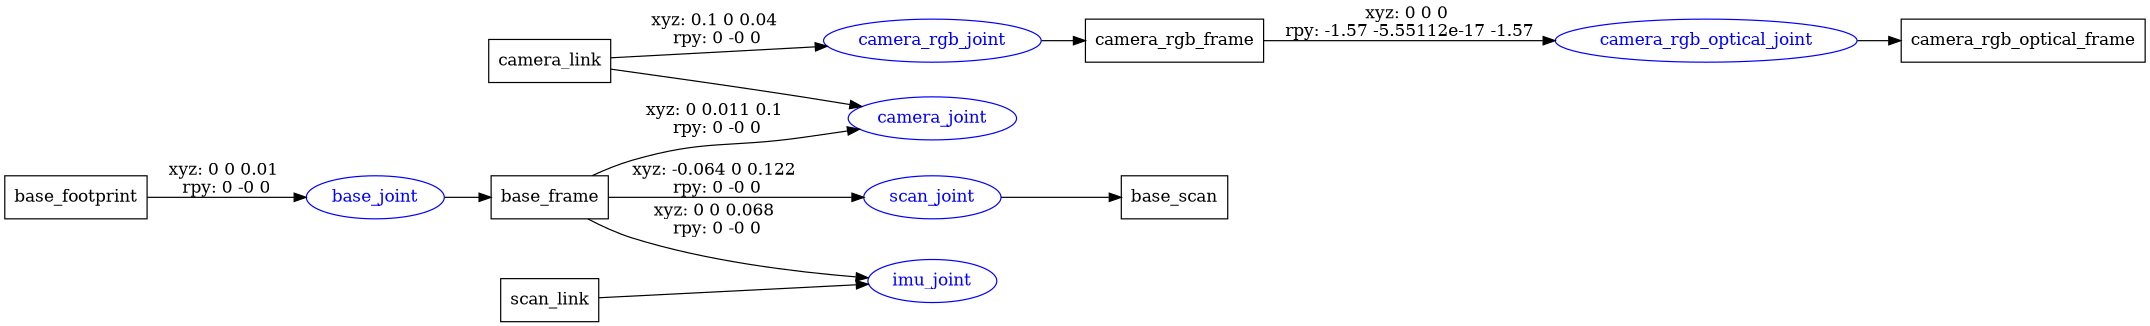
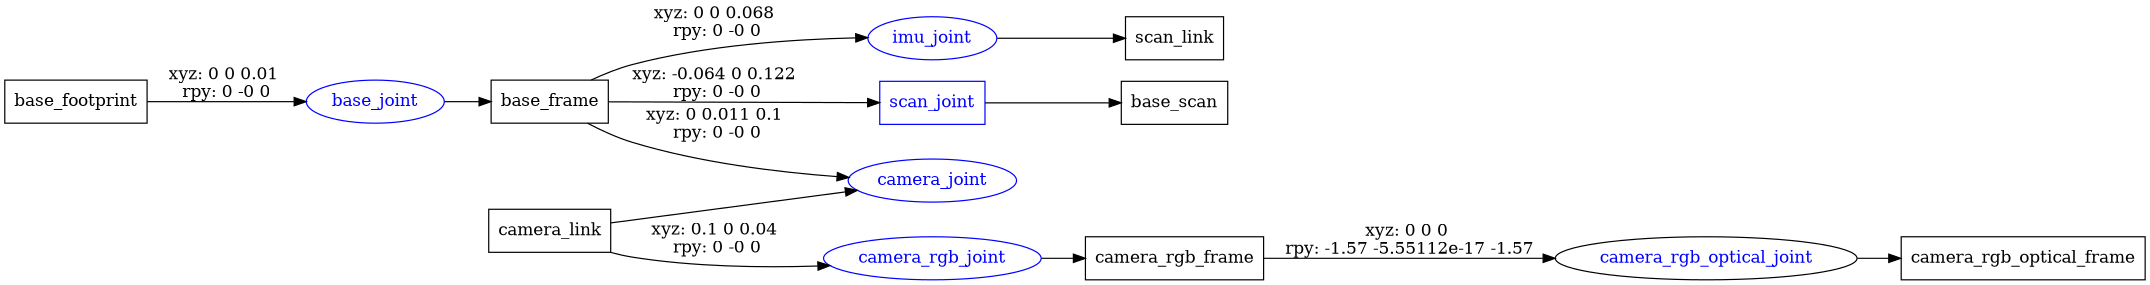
(1706, 41) -> (1706, 258)
(932, 197) -> (932, 103)
(727, 291) -> (1055, 38)
